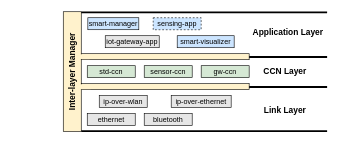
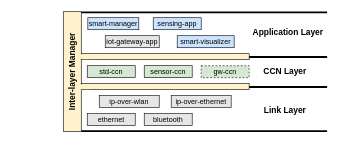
(177, 24) -> (177, 24)
(225, 72) -> (225, 72)
(123, 102) -> (129, 102)
